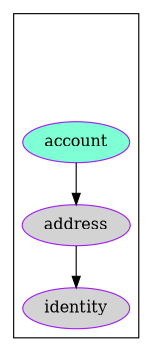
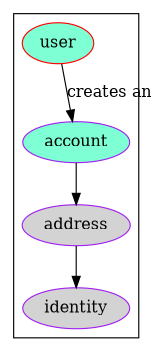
none -> (58, 43)
